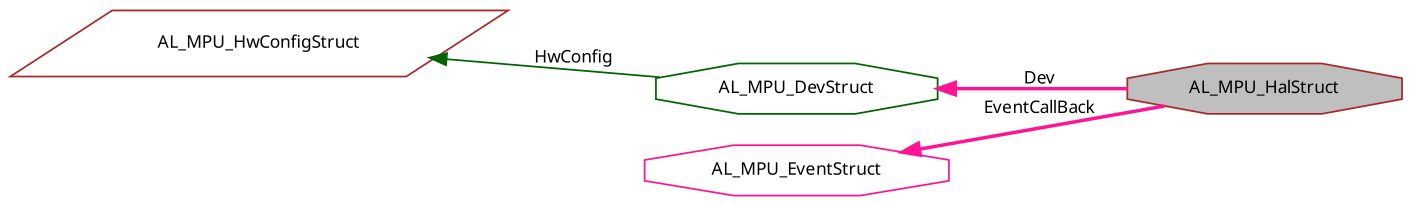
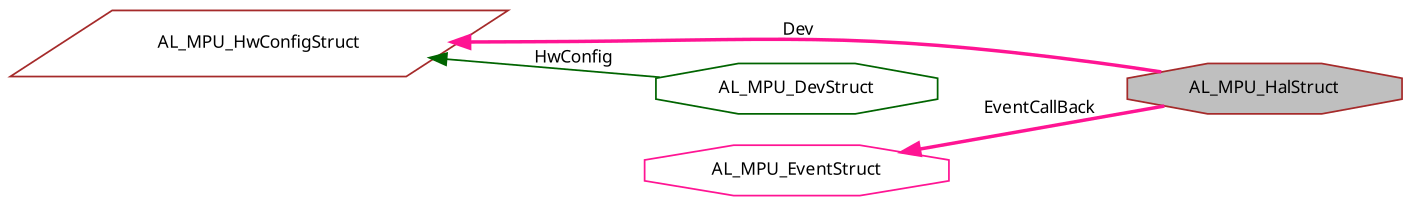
(1042, 89) -> (817, 40)
